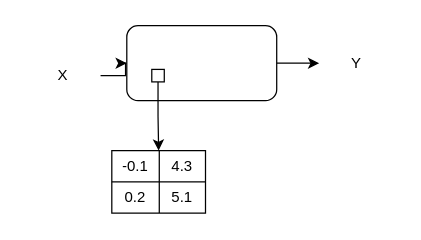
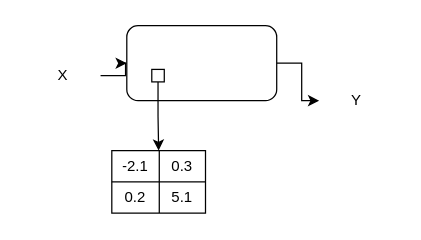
(357, 63) -> (357, 101)
(136, 167) -> (136, 167)
(183, 167) -> (183, 167)
